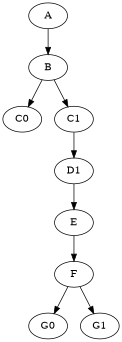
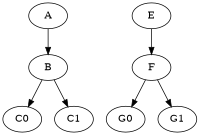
(74, 171) -> none
